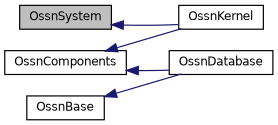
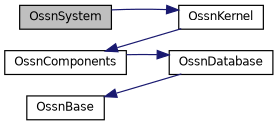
(151, 25) -> (139, 9)
(154, 71) -> (142, 55)
